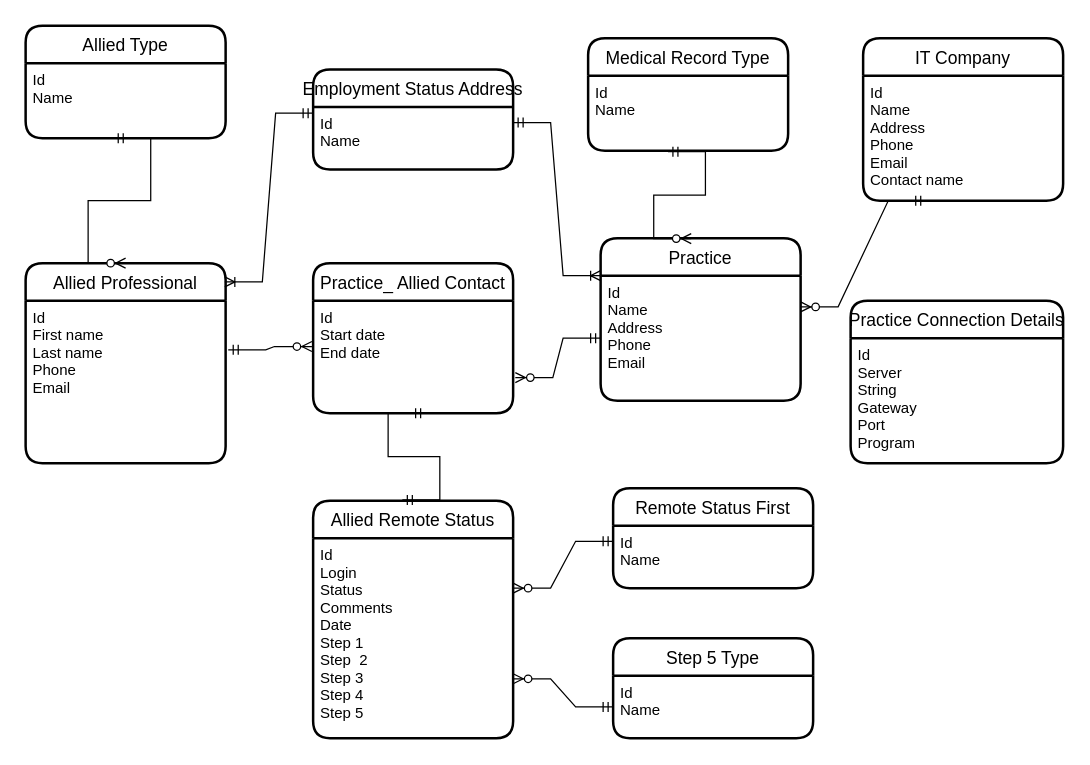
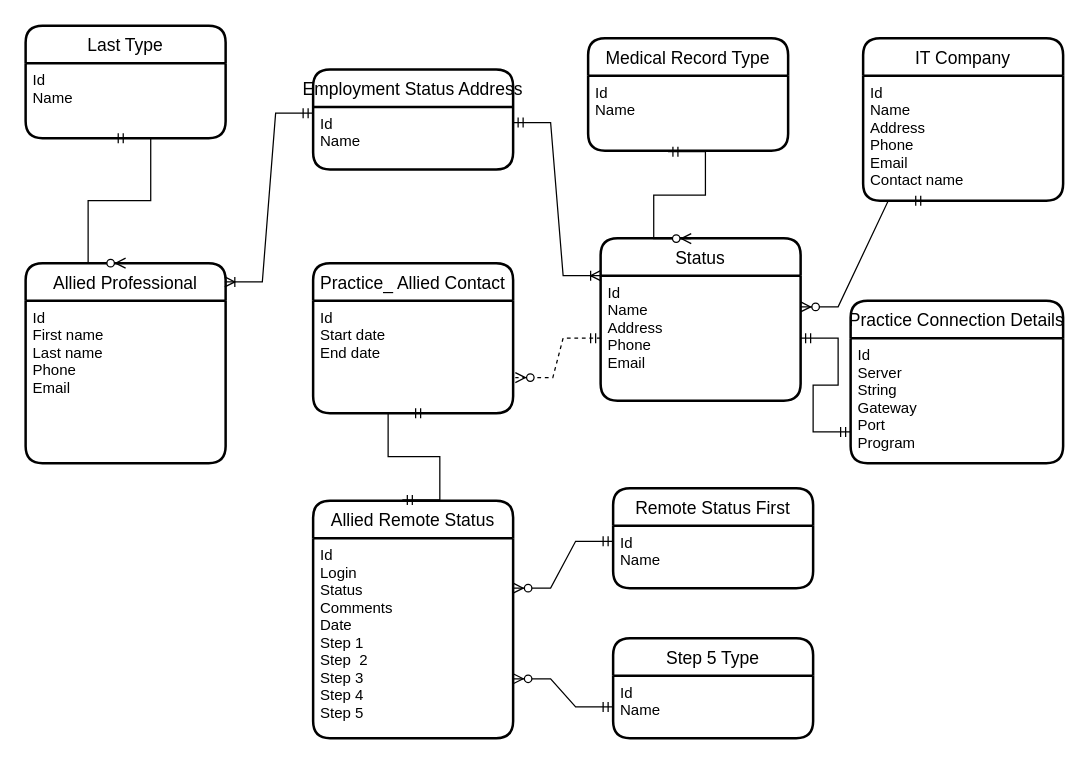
(125, 45) -> (125, 45)
(700, 258) -> (700, 258)
(270, 348) -> none
(560, 352) -> (560, 352)
none -> (827, 385)
